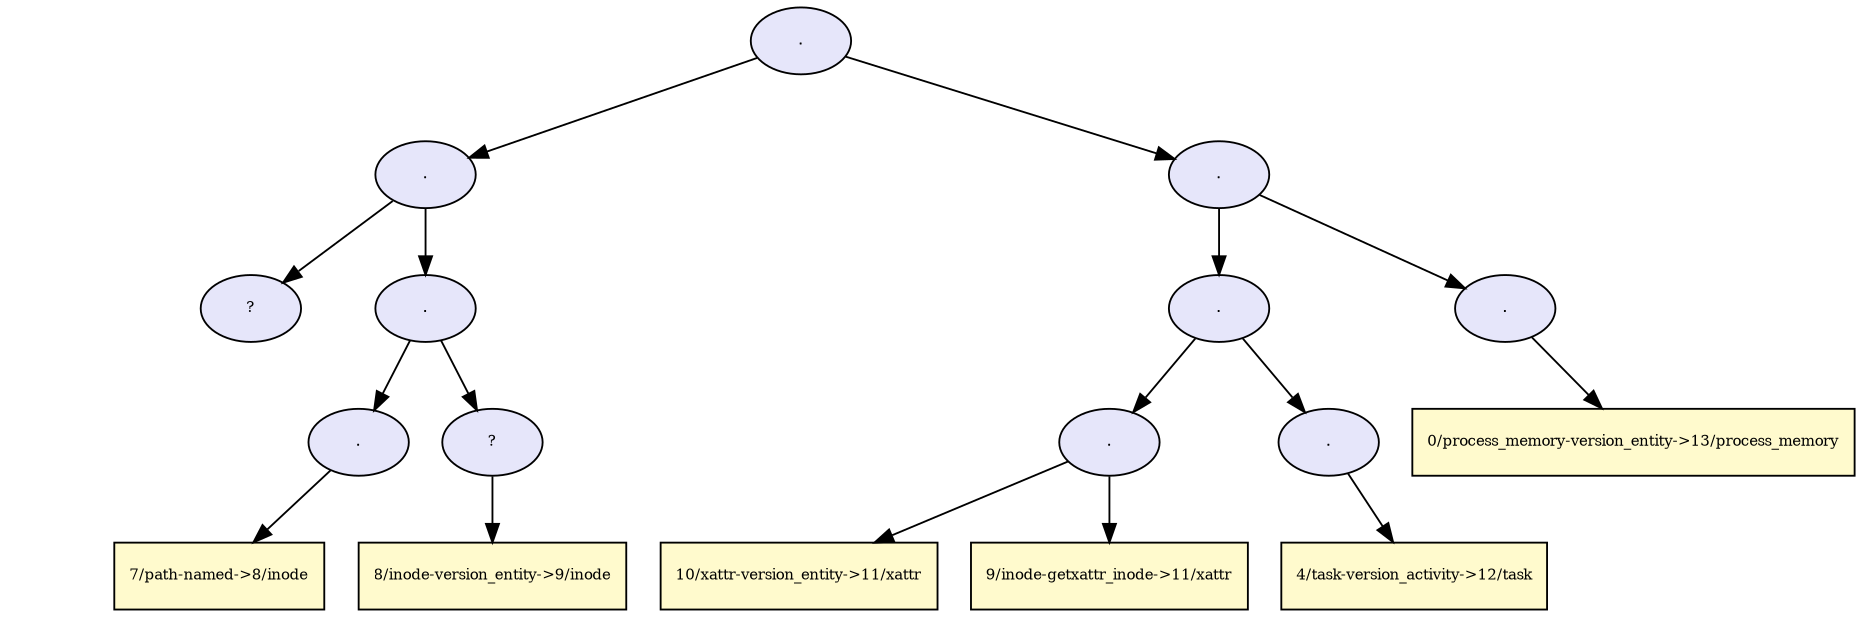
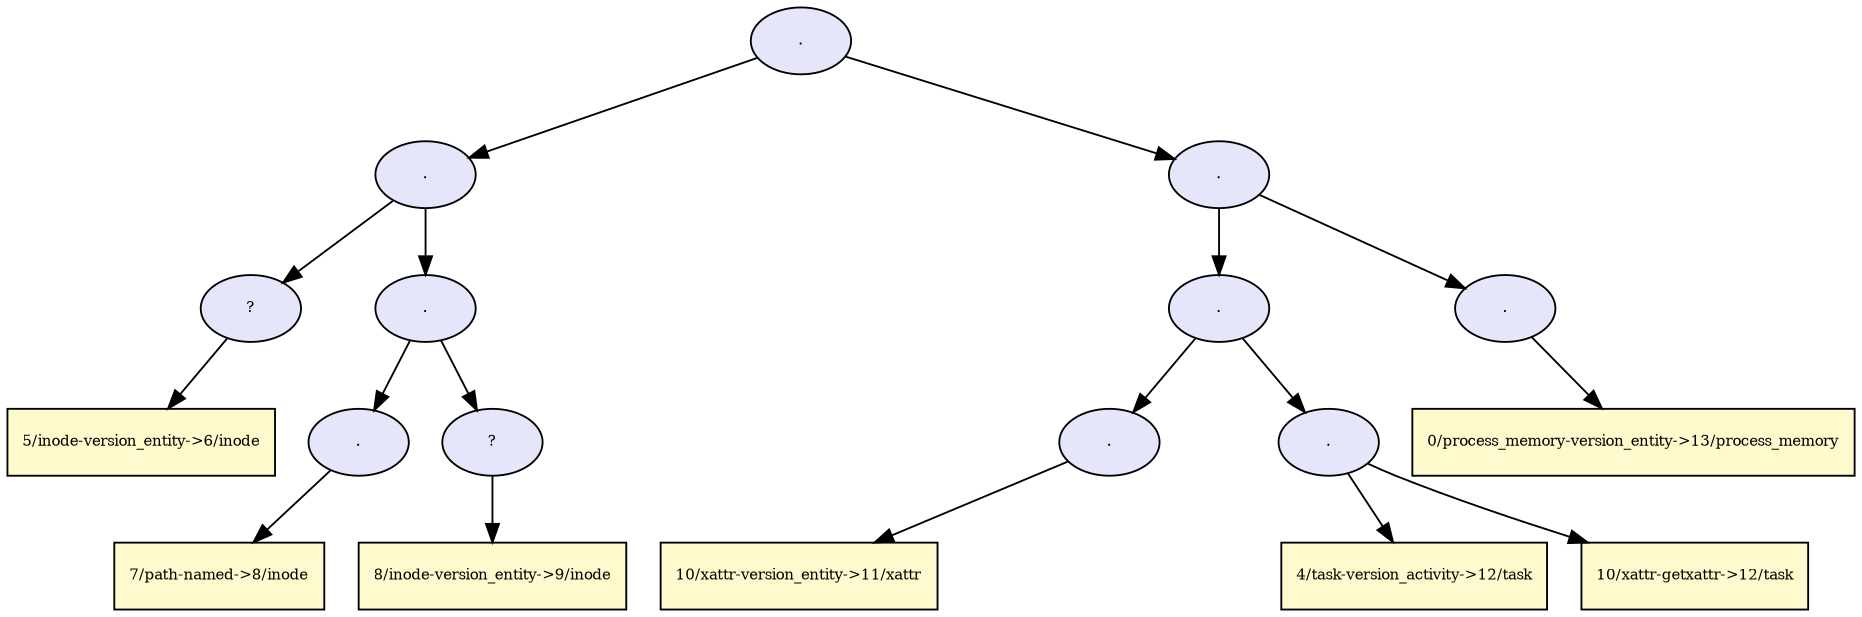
none -> (141, 442)
(1109, 576) -> none
none -> (1695, 576)
